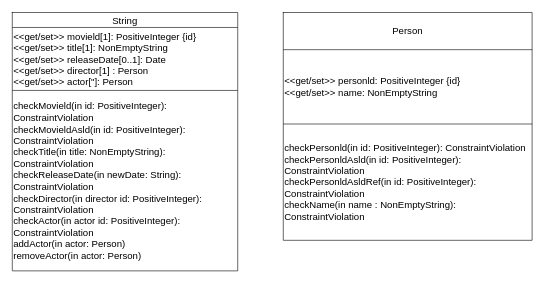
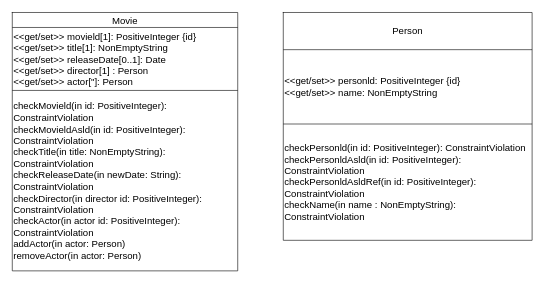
(125, 20) -> (125, 20)
